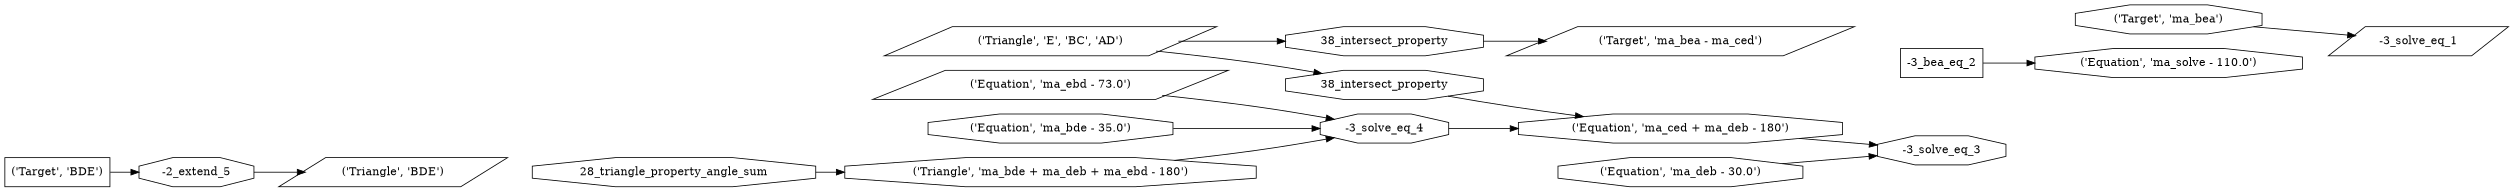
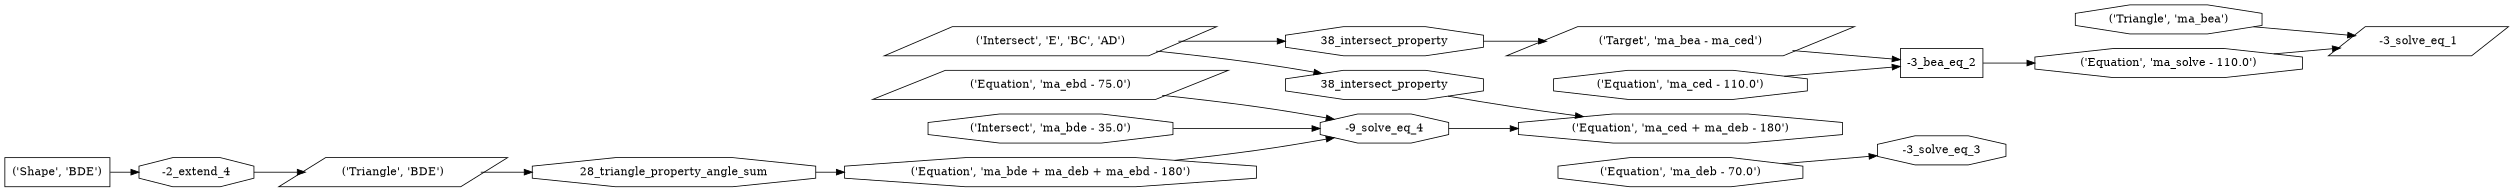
(2169, 19) -> (2169, 19)
(1051, 41) -> (1051, 41)
none -> (2303, 51)
none -> (1842, 55)
(1051, 85) -> (1051, 85)
none -> (1680, 85)
(1051, 129) -> (1051, 129)
(1384, 129) -> (1384, 129)
(1834, 141) -> none
(57, 172) -> (57, 172)
(196, 172) -> (196, 172)
none -> (502, 172)
(1051, 172) -> (1051, 172)
(1680, 172) -> (1680, 172)
